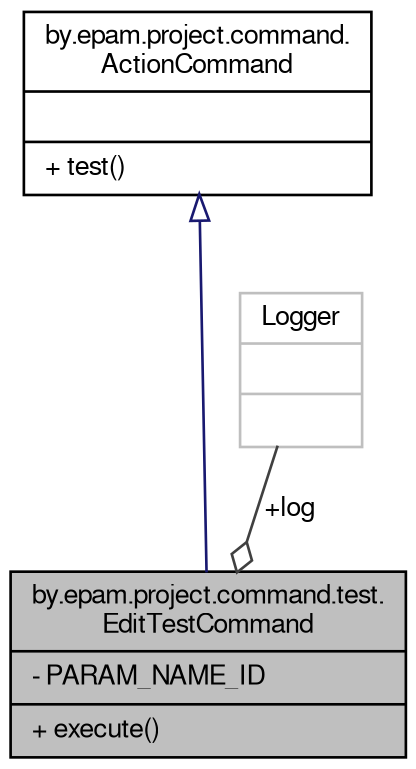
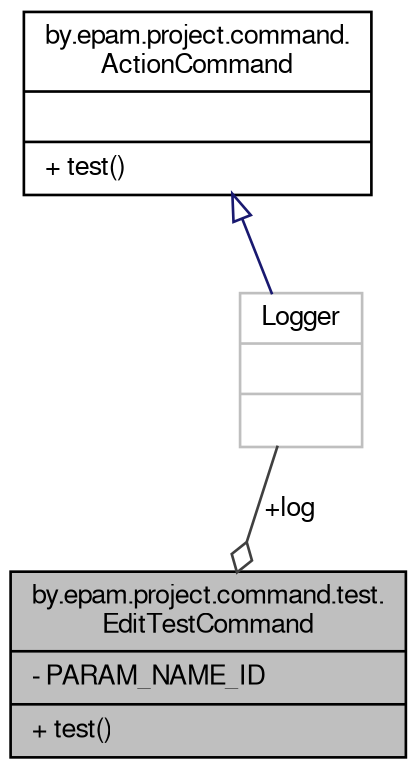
(203, 397) -> (257, 257)
(97, 730) -> (73, 730)
